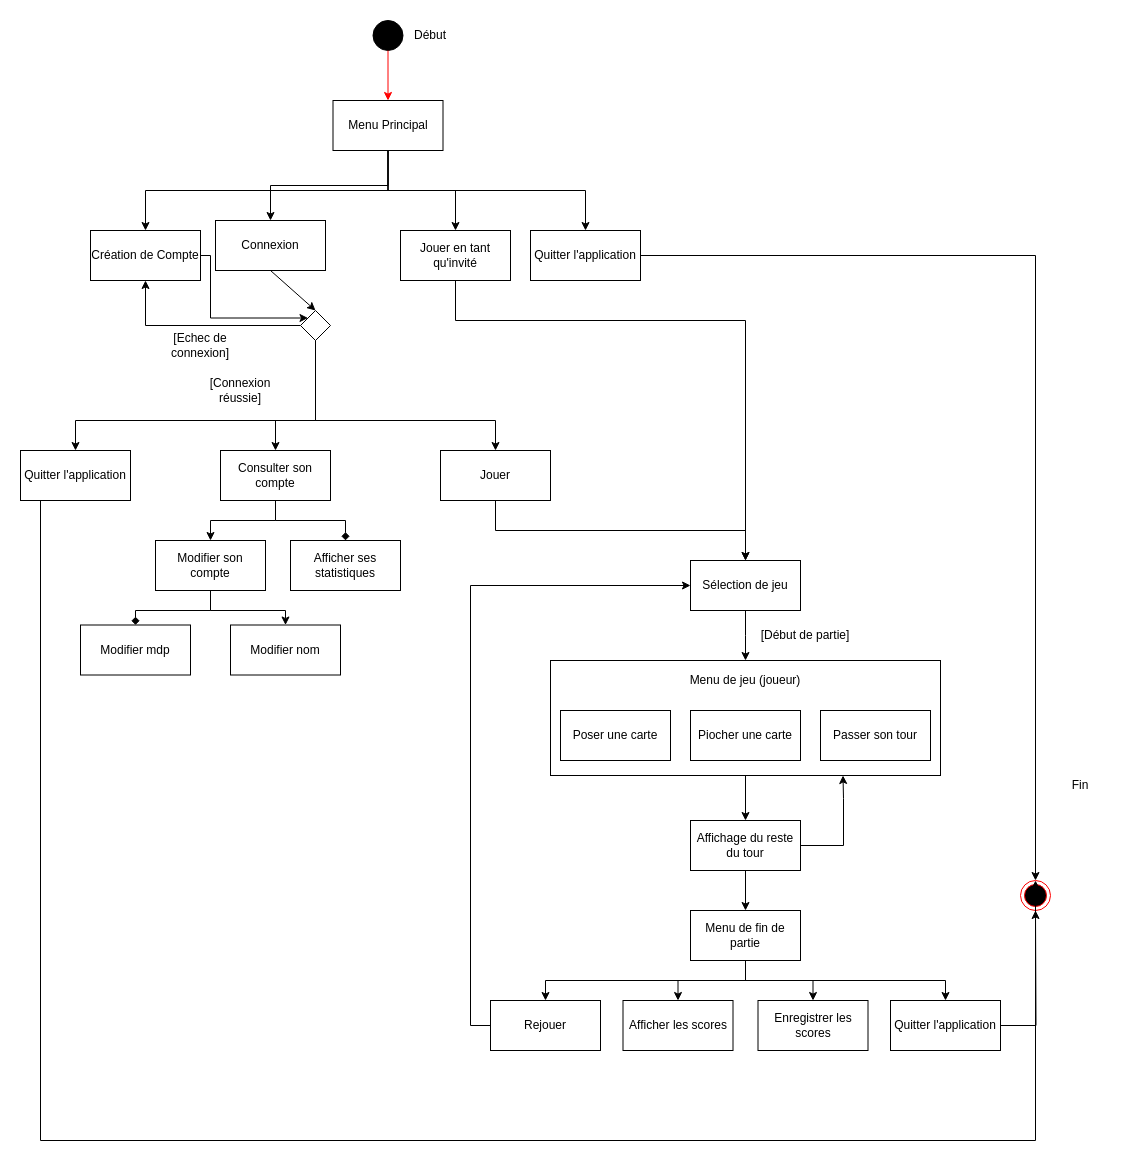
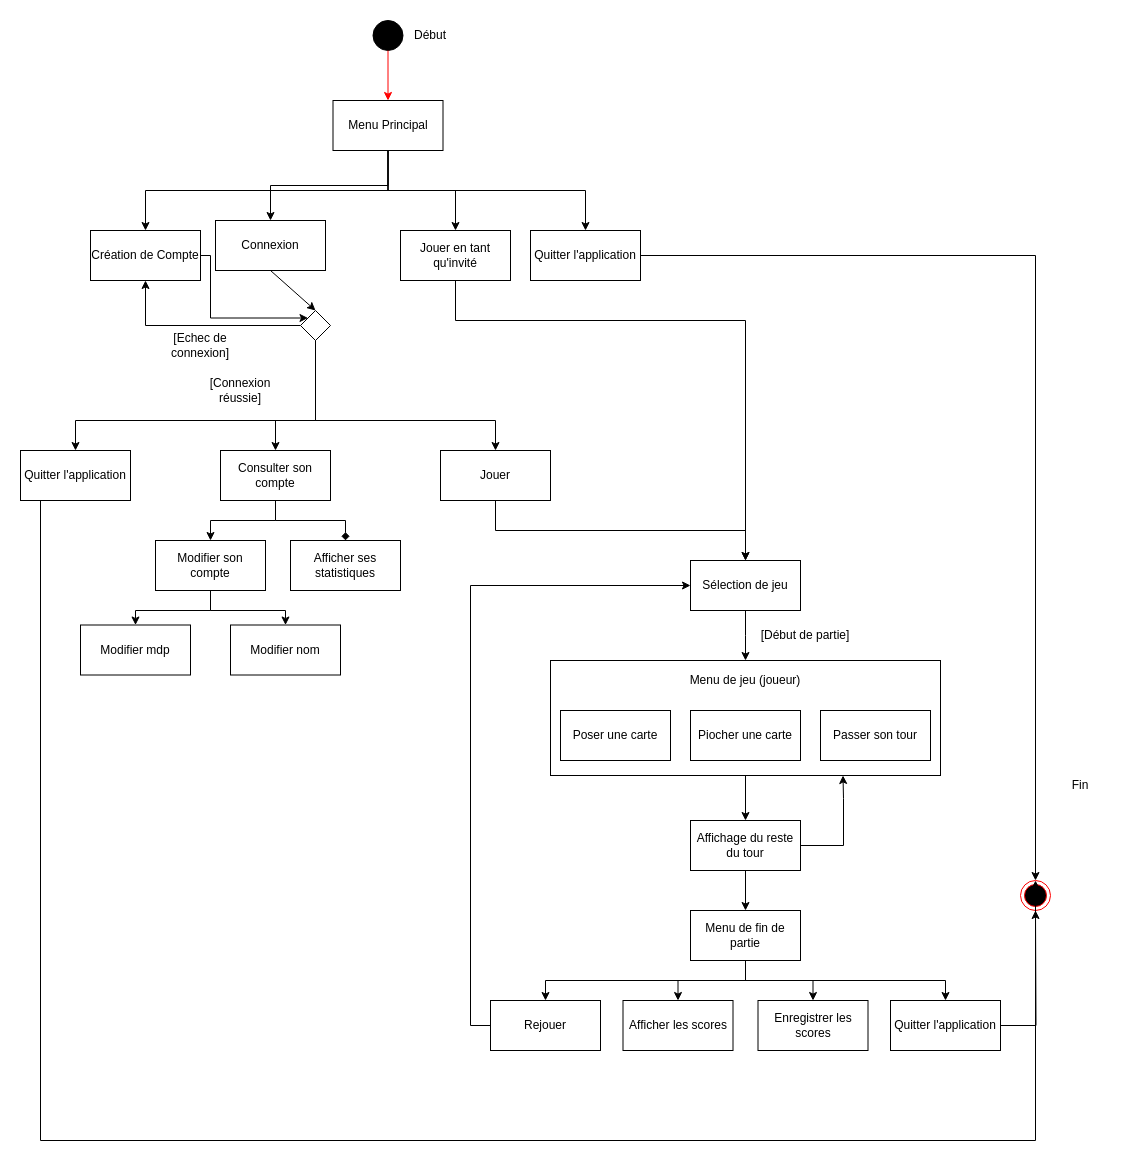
(136, 616) -> (136, 617)
